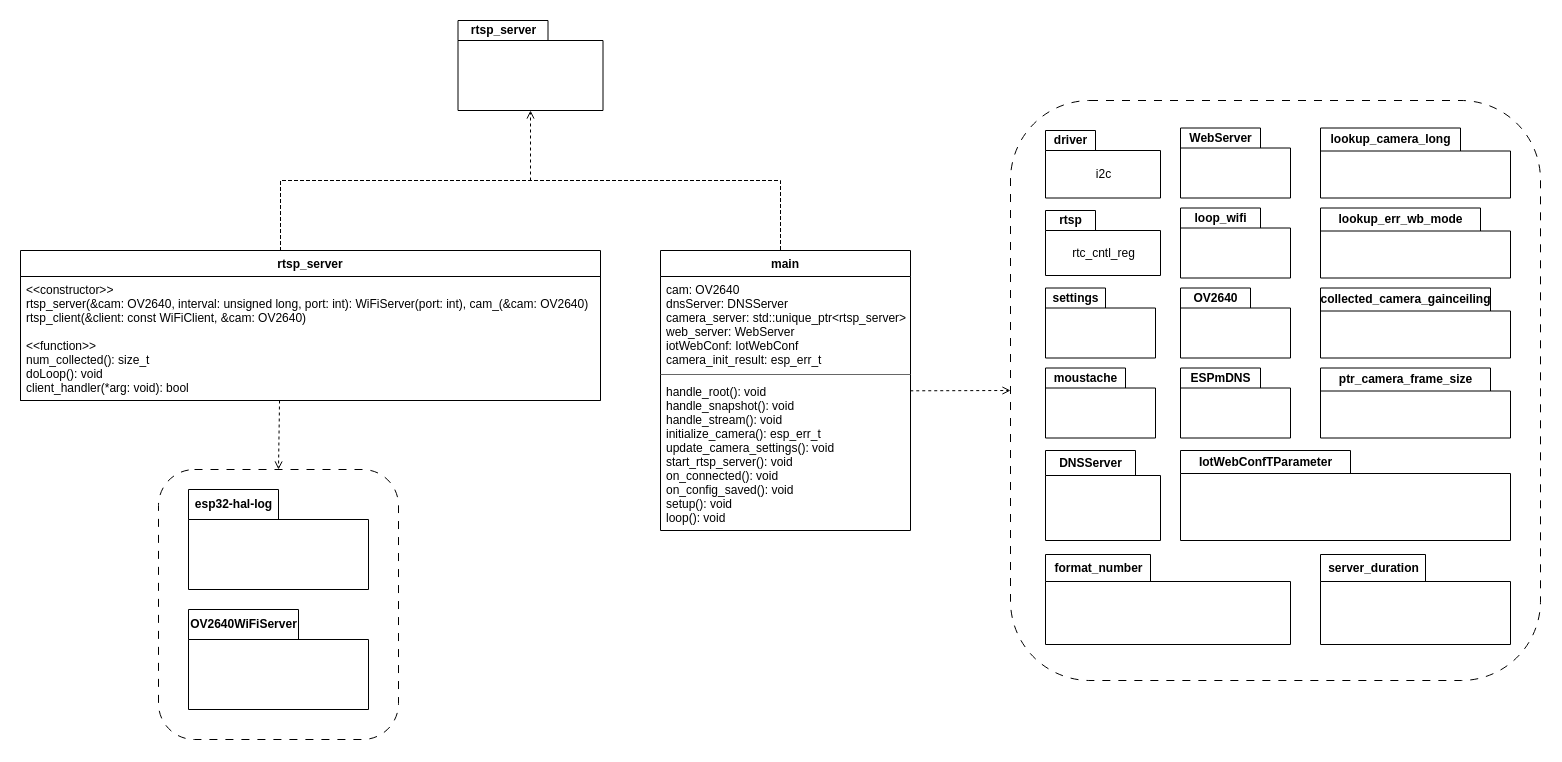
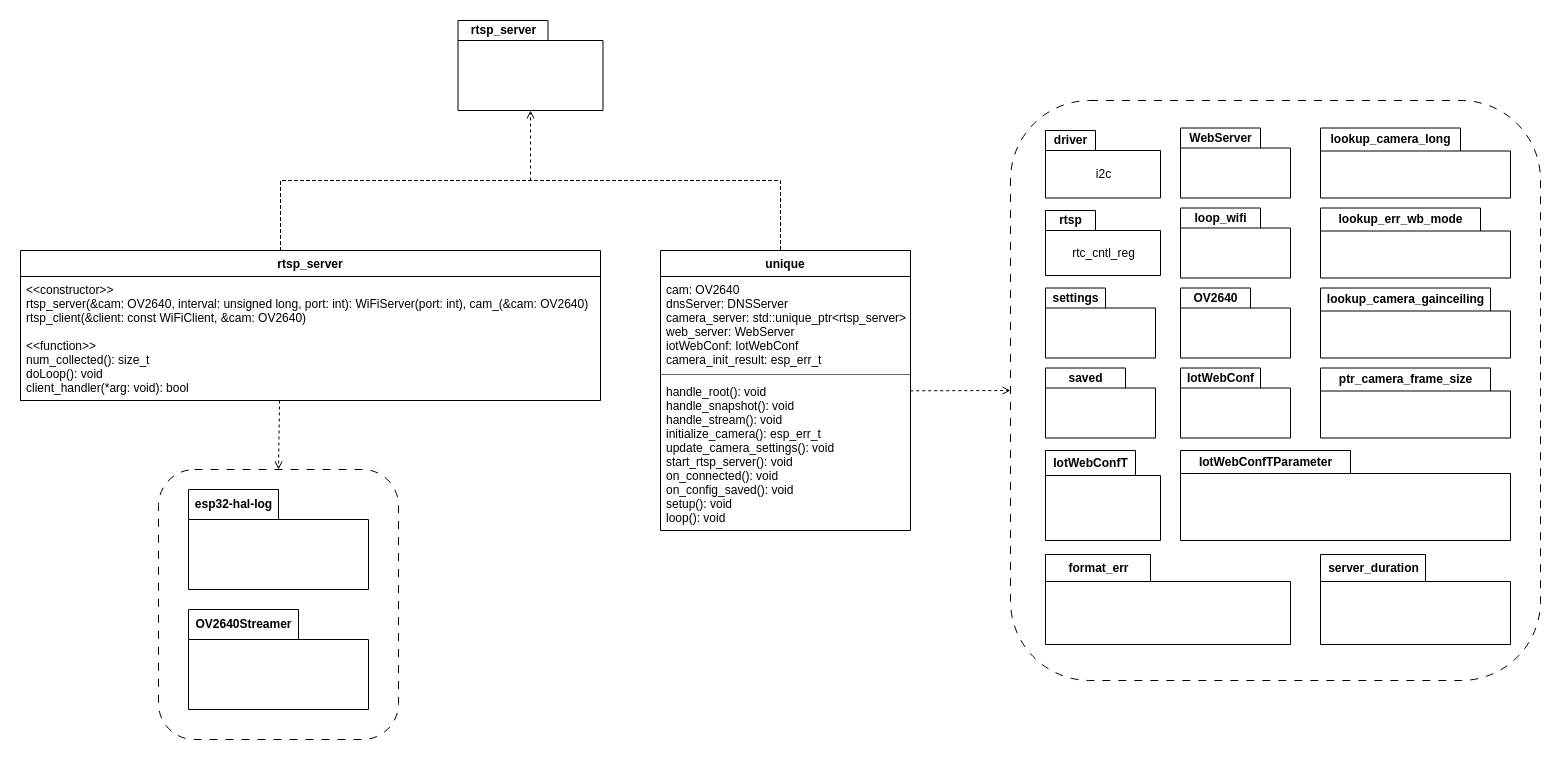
(785, 264) -> (785, 264)
(1406, 300) -> (1406, 300)
(1086, 379) -> (1086, 379)
(1221, 379) -> (1221, 379)
(1091, 464) -> (1091, 464)
(1099, 569) -> (1099, 569)
(244, 625) -> (244, 625)
